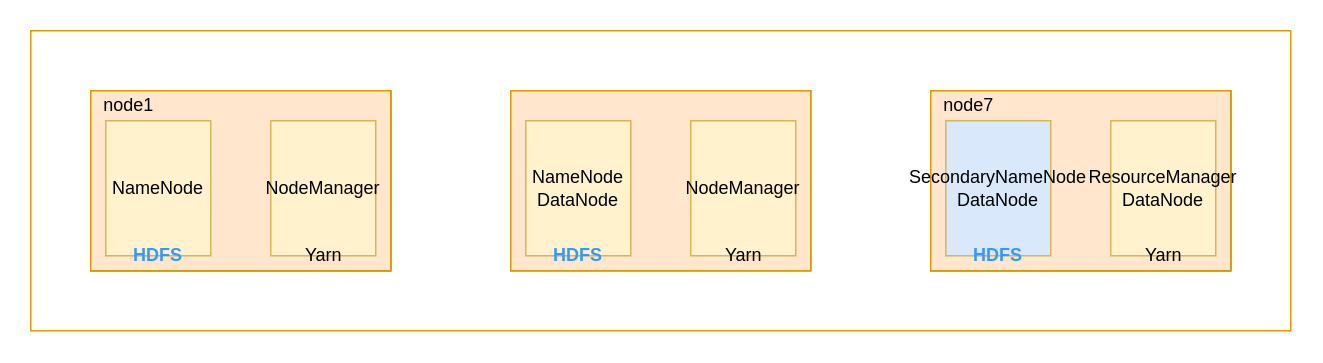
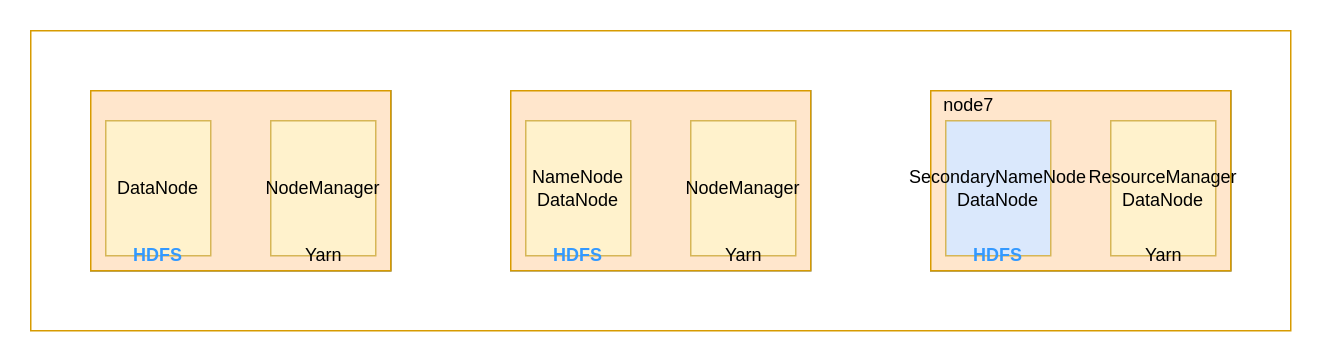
(128, 106) -> none
(158, 188) -> (158, 188)
